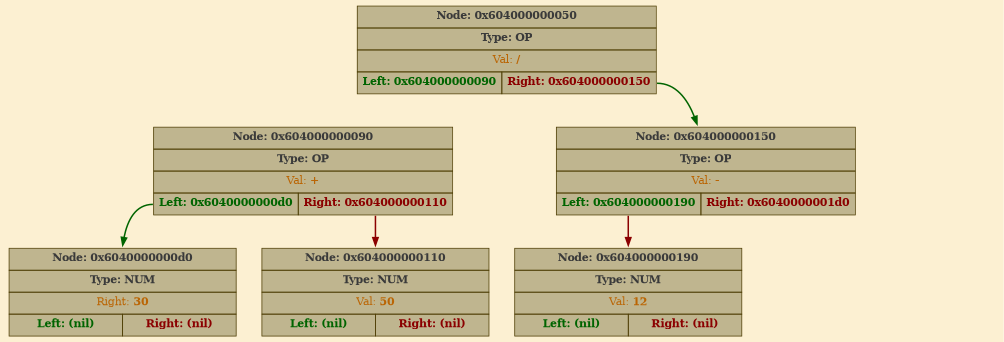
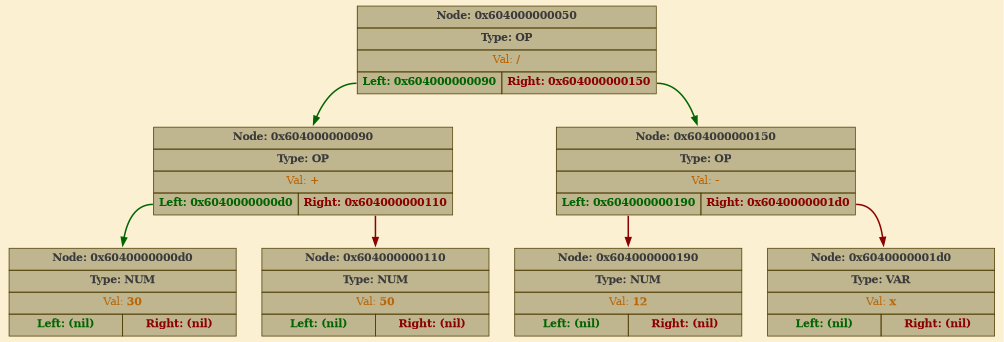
none -> (332, 94)
none -> (881, 292)
(115, 302) -> (115, 302)
